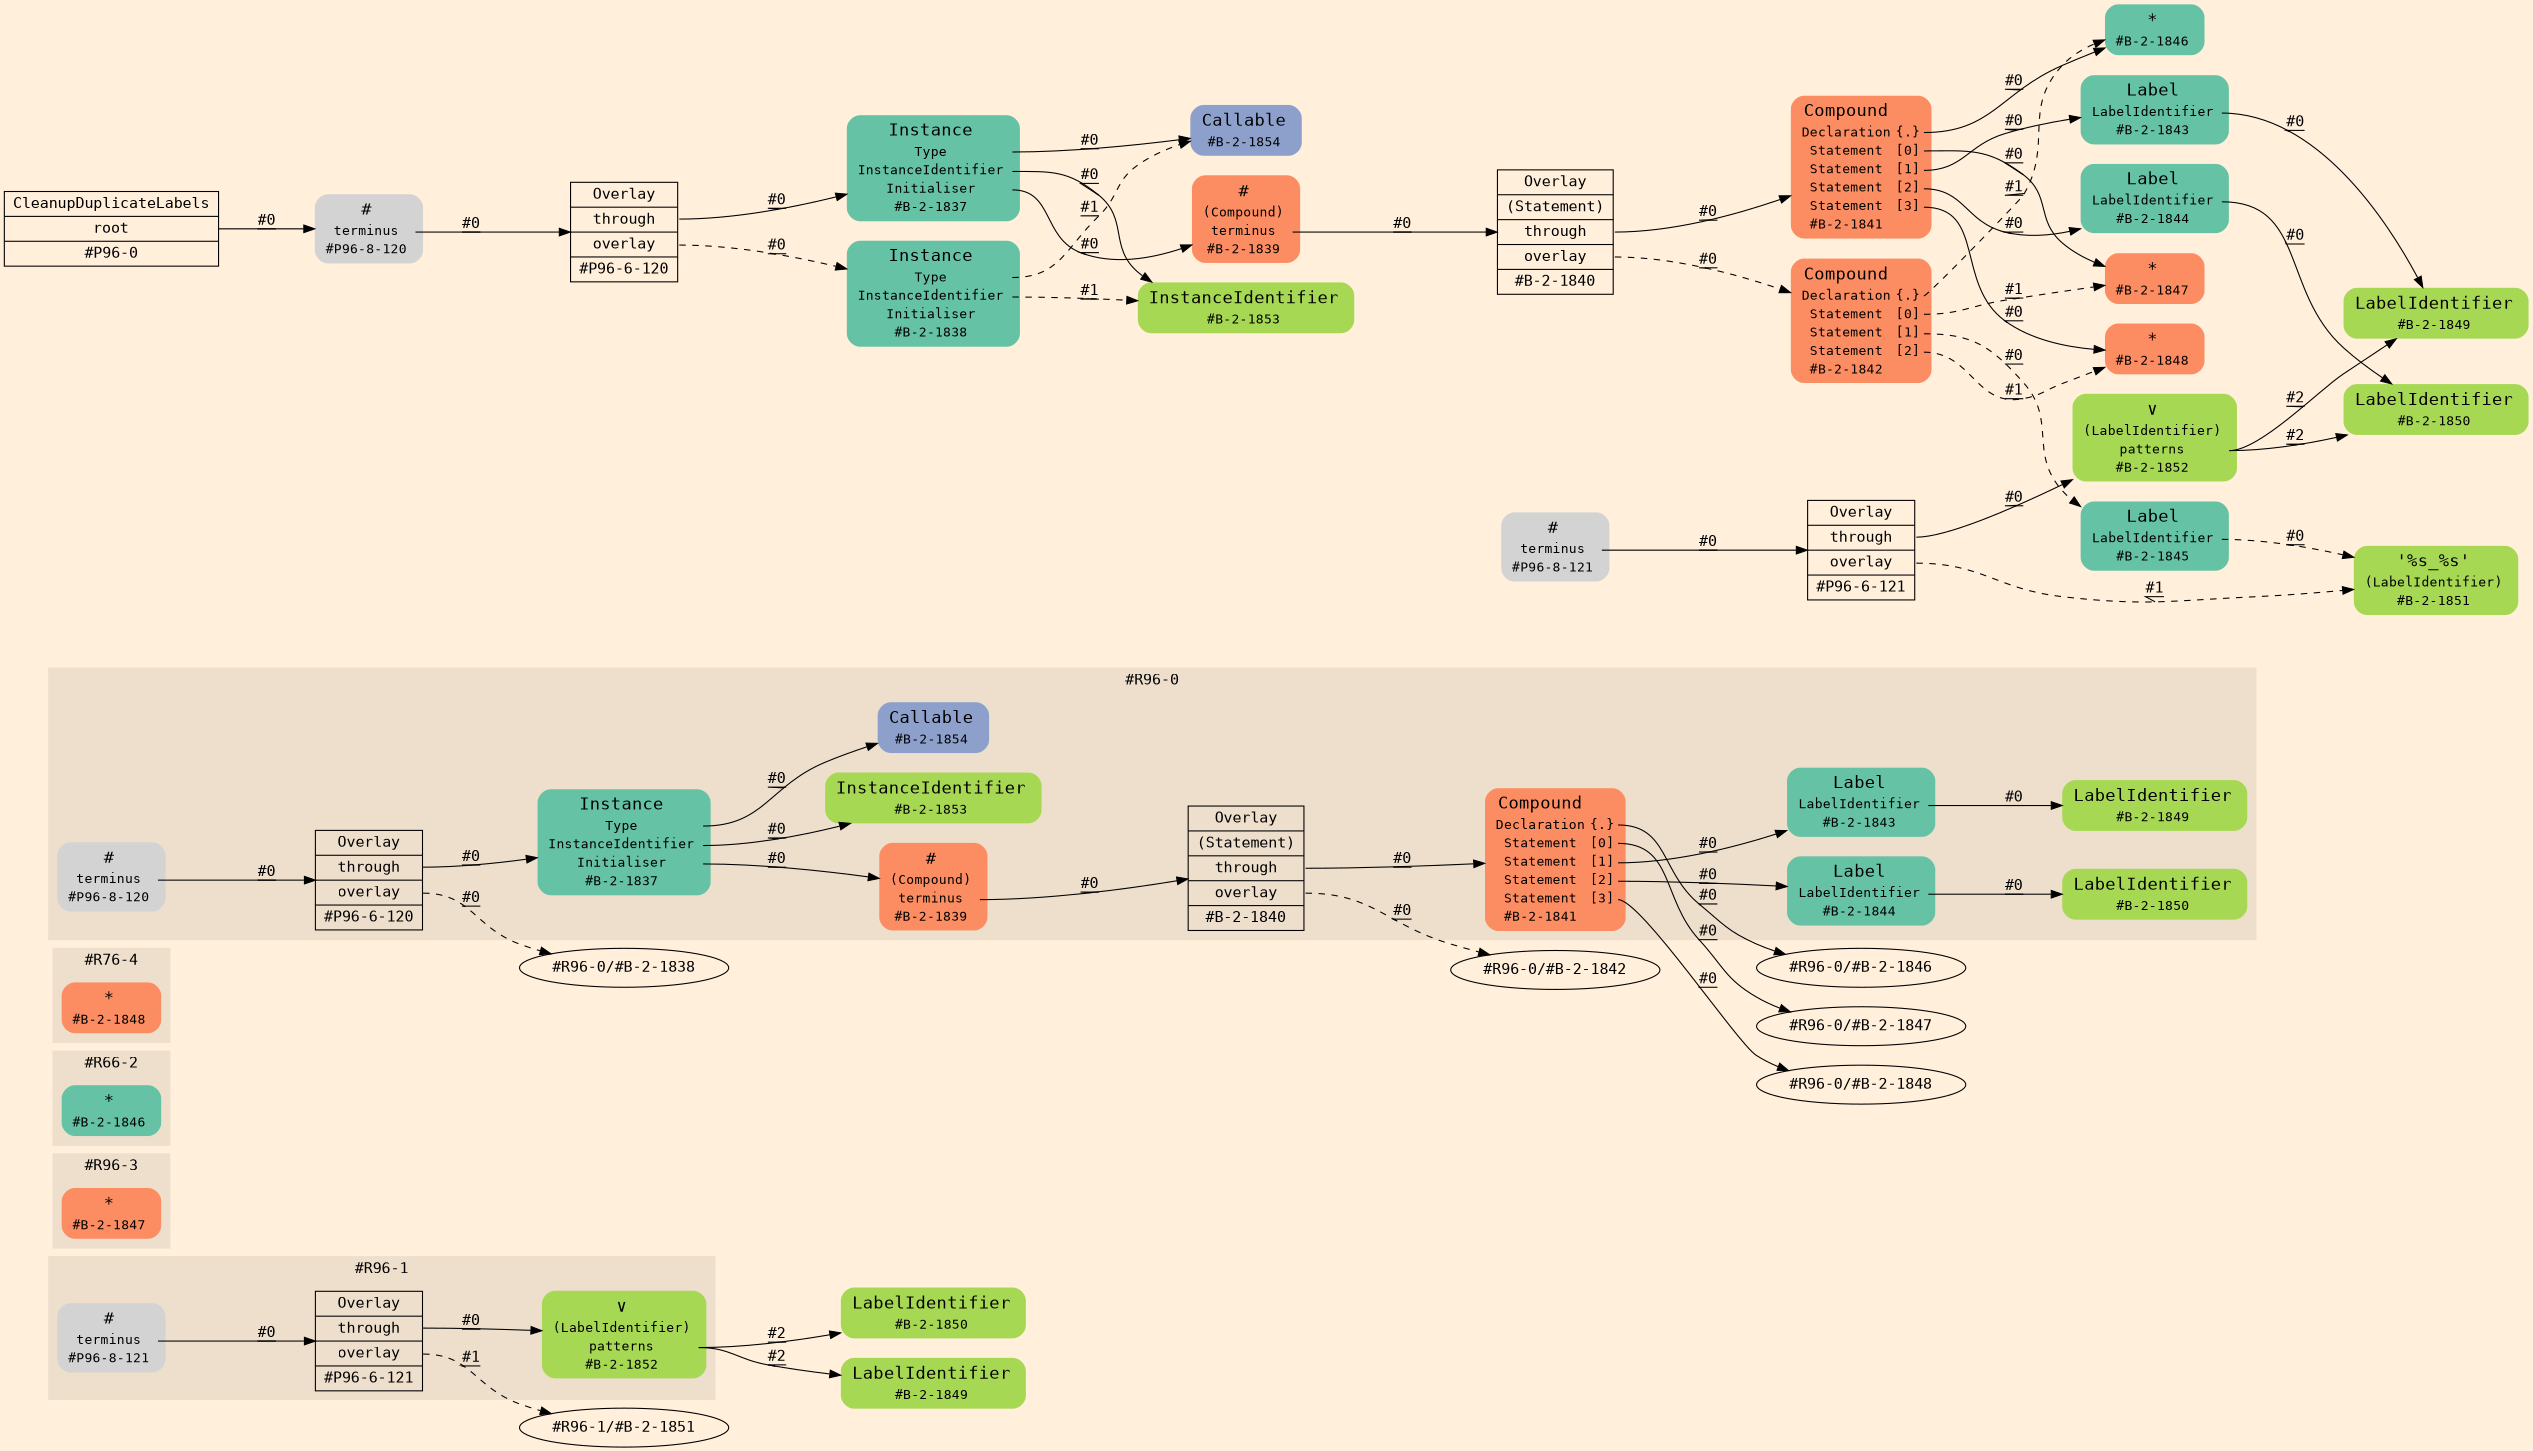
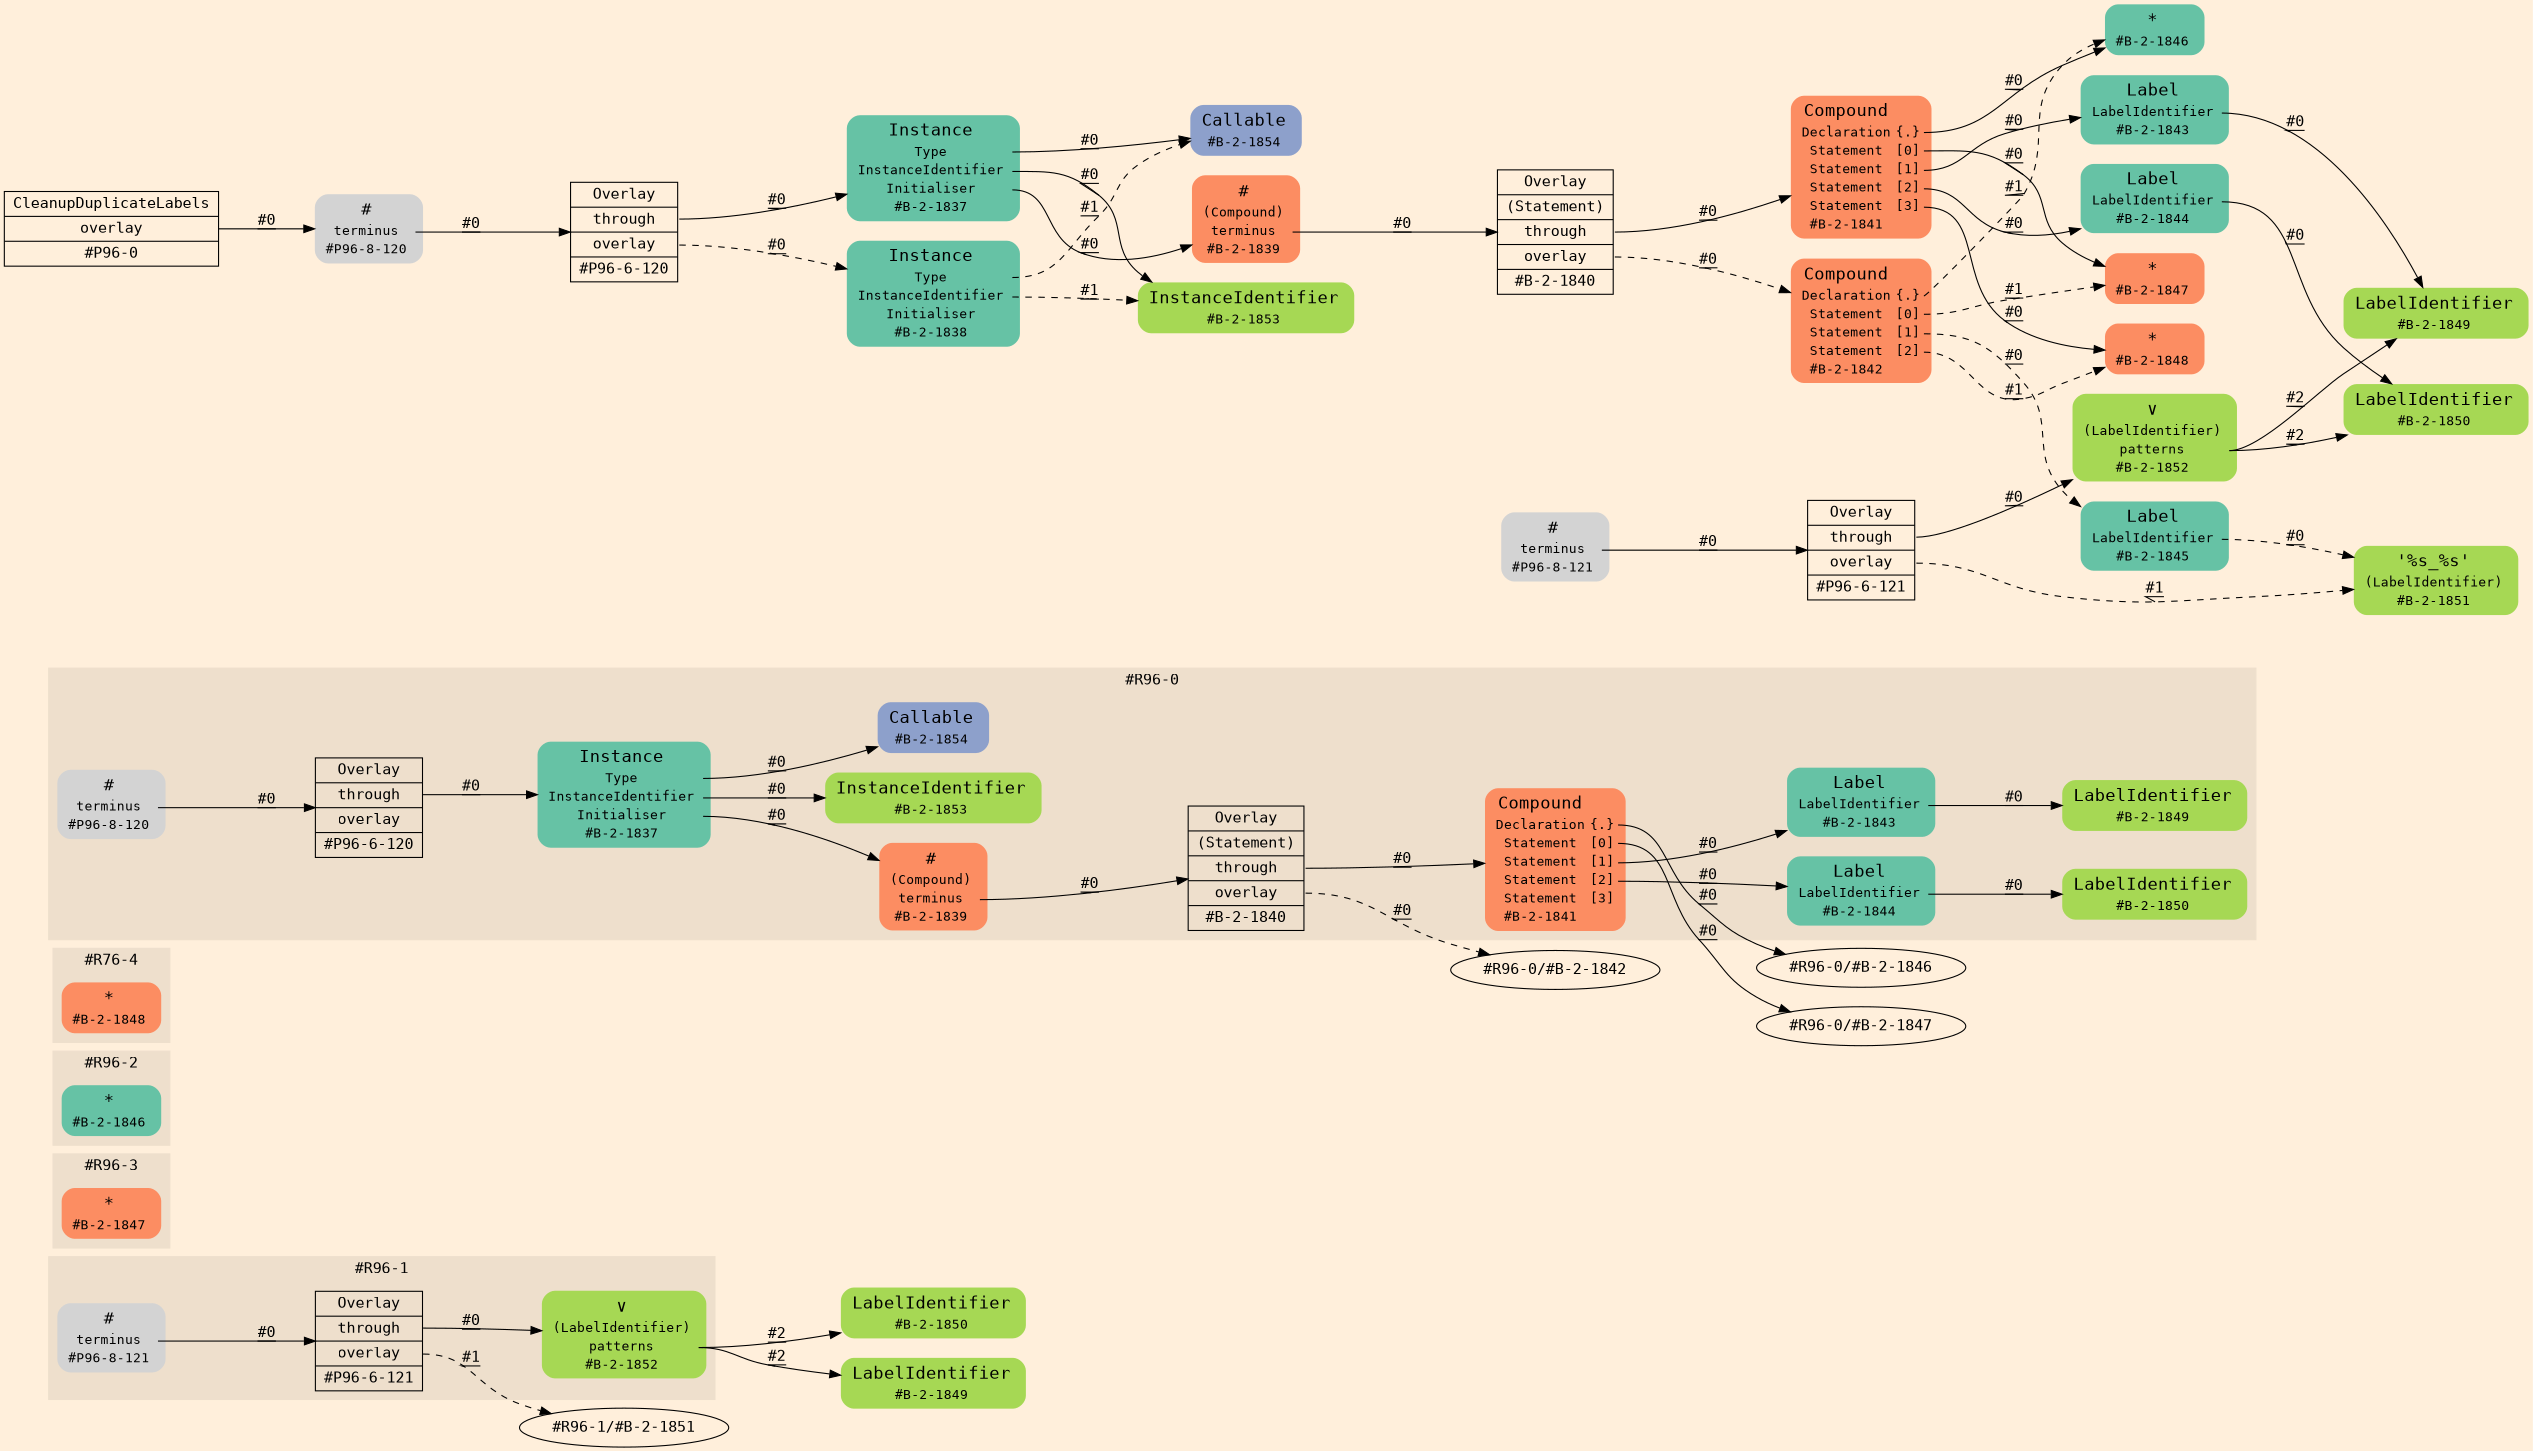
(111, 228) -> (111, 228)
(624, 968) -> none
(111, 1064) -> (111, 1064)
(1861, 1085) -> none
